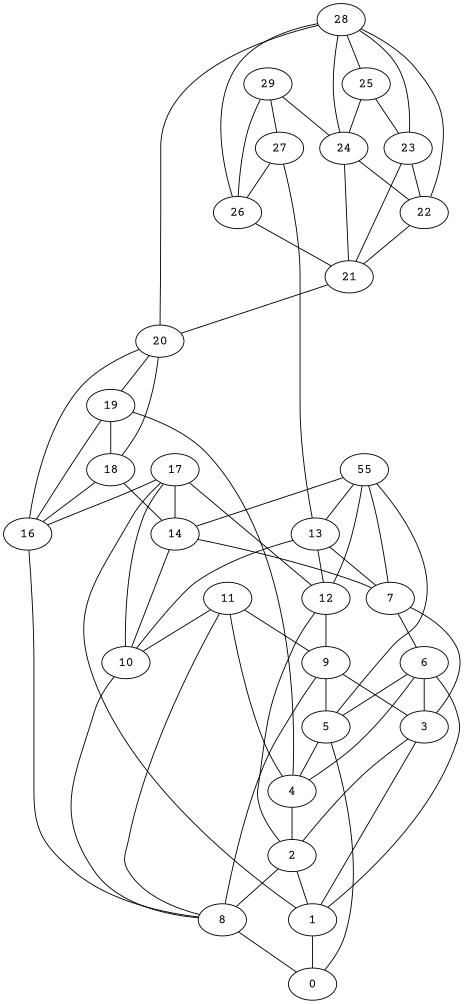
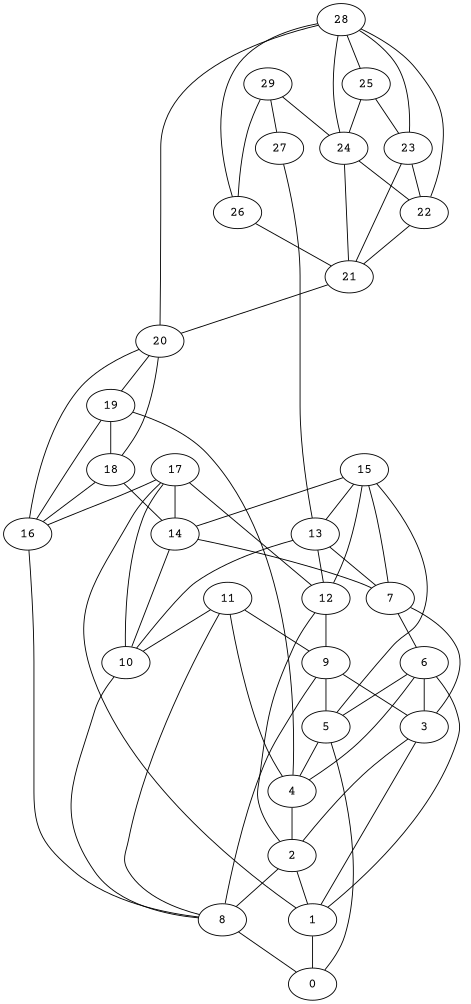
(259, 180) -> none
(364, 470) -> (364, 470)
